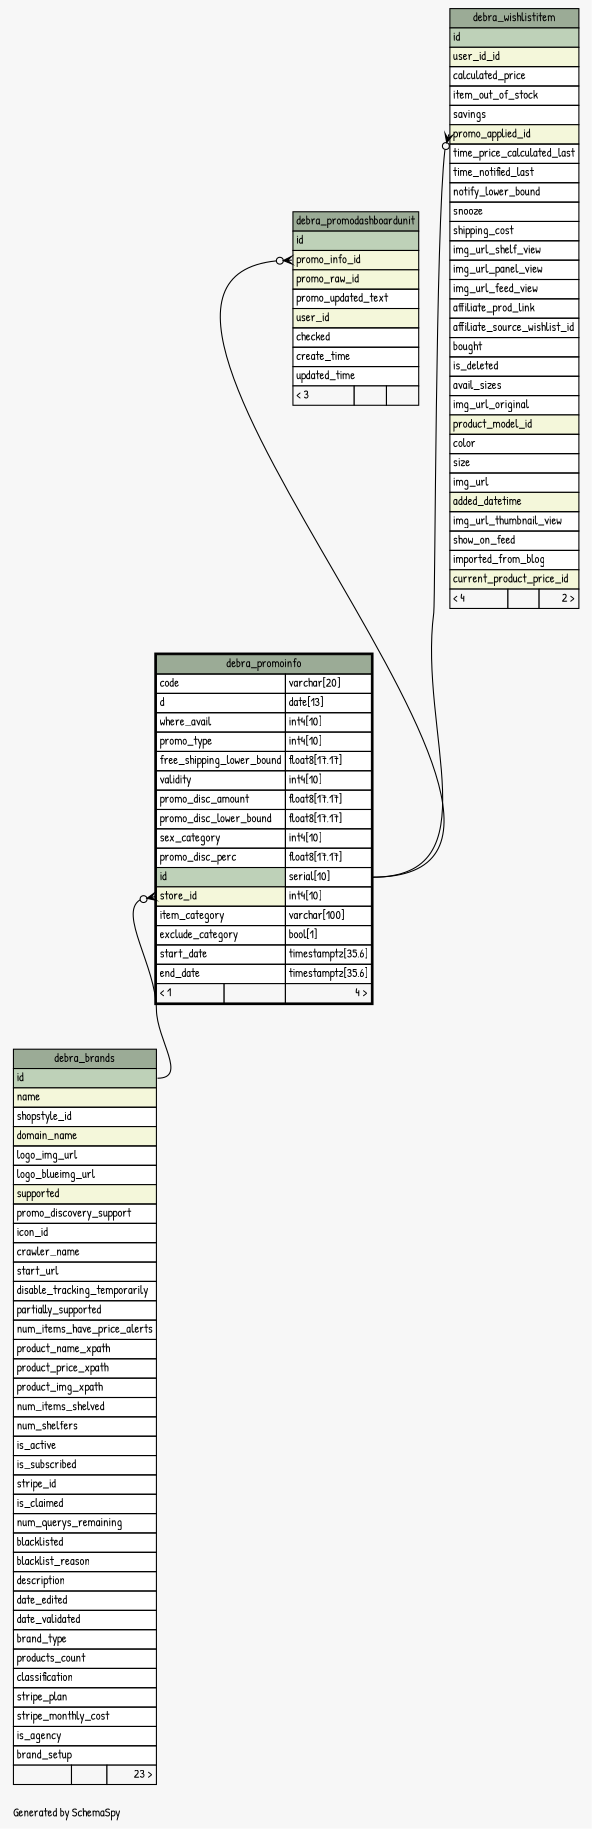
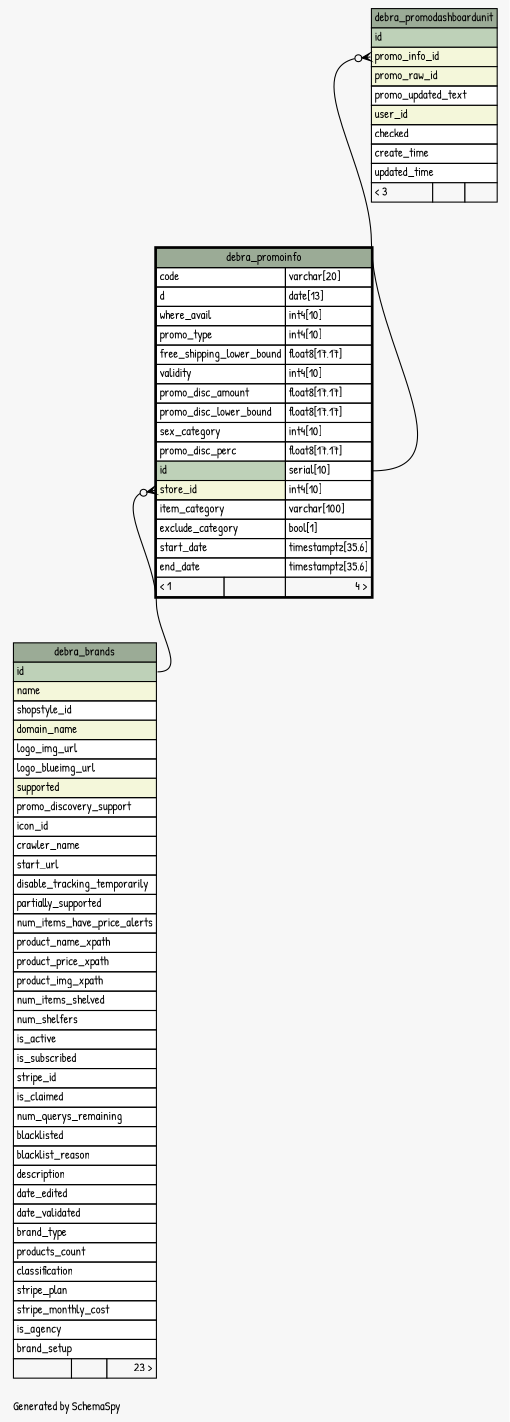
(514, 309) -> none
